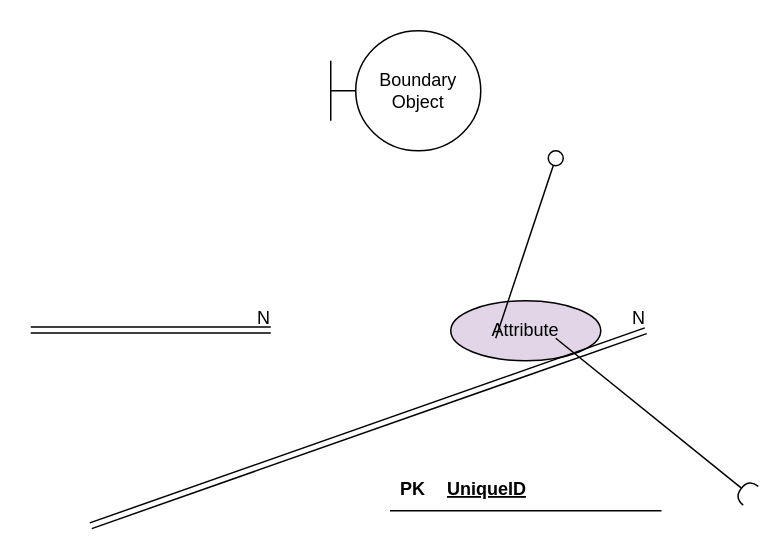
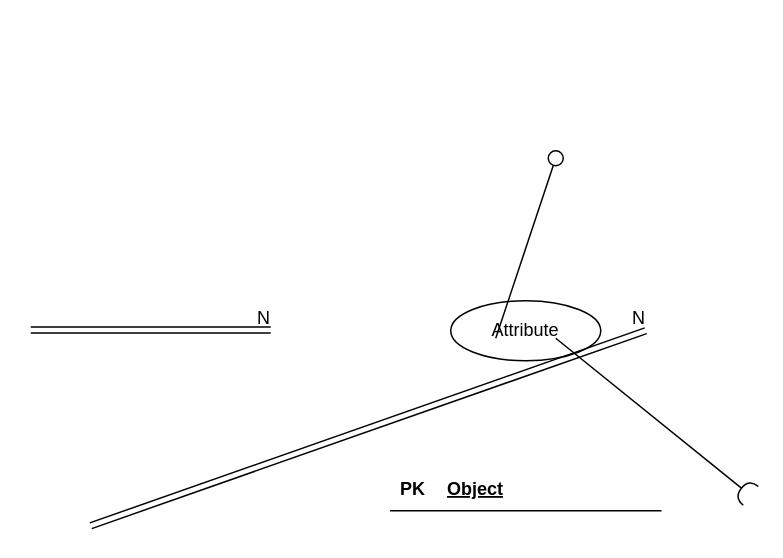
(406, 91) -> none
(526, 331) -> (526, 331)
(485, 489) -> (477, 489)
